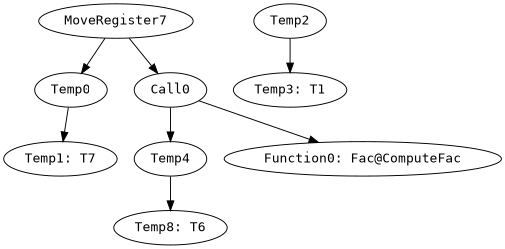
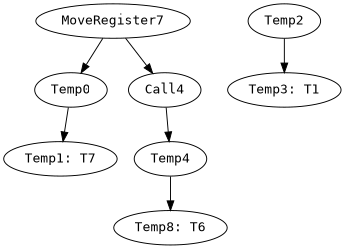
(170, 90) -> (165, 90)
(363, 159) -> none
